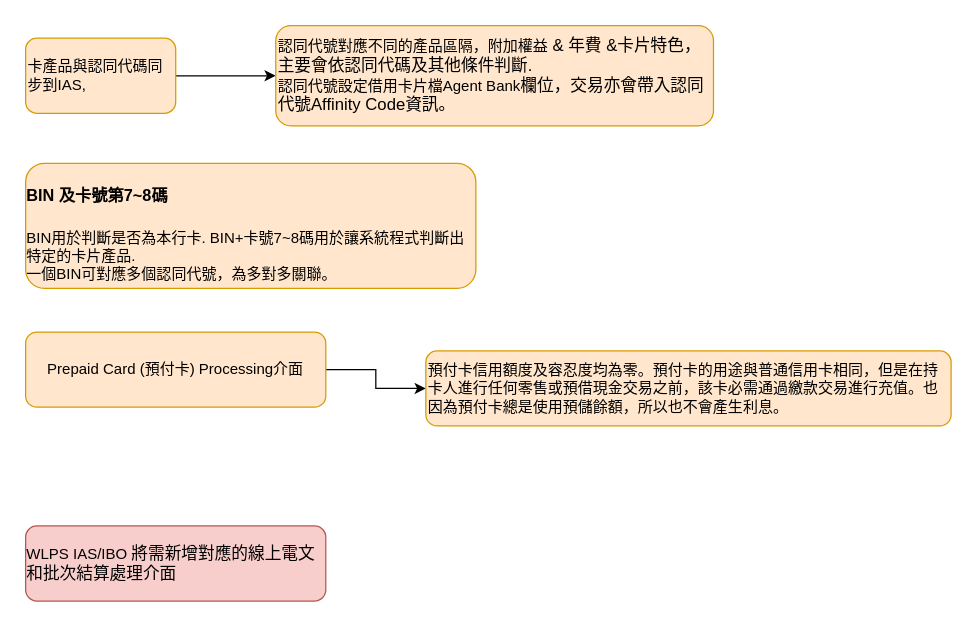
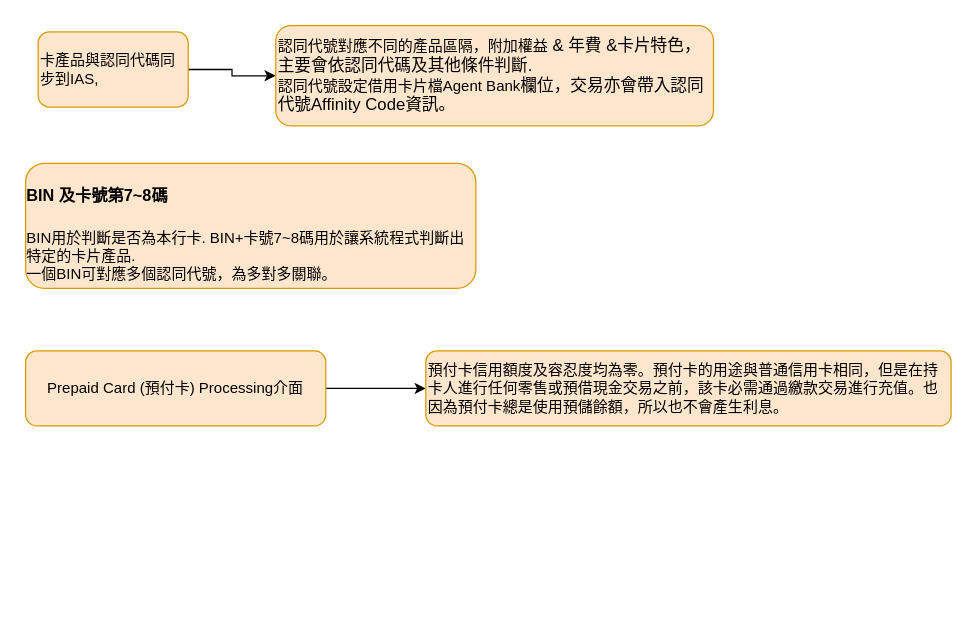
(101, 76) -> (113, 69)
(176, 369) -> (176, 388)
(176, 563) -> none
